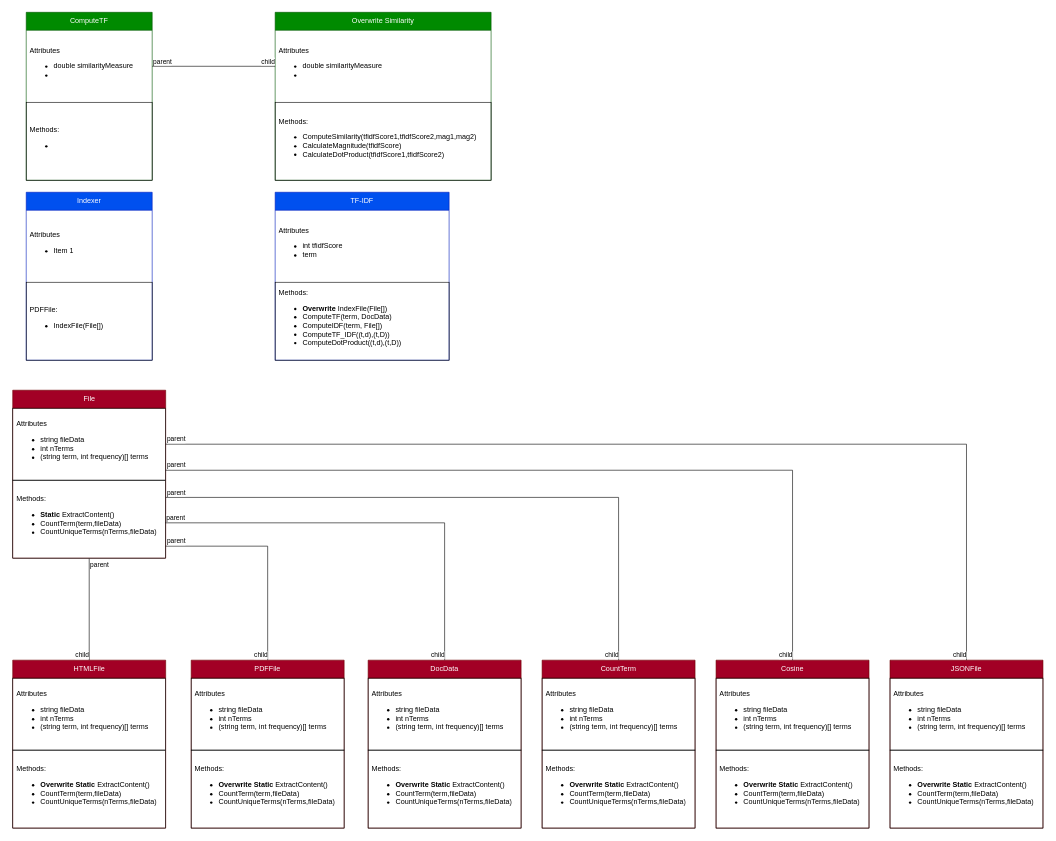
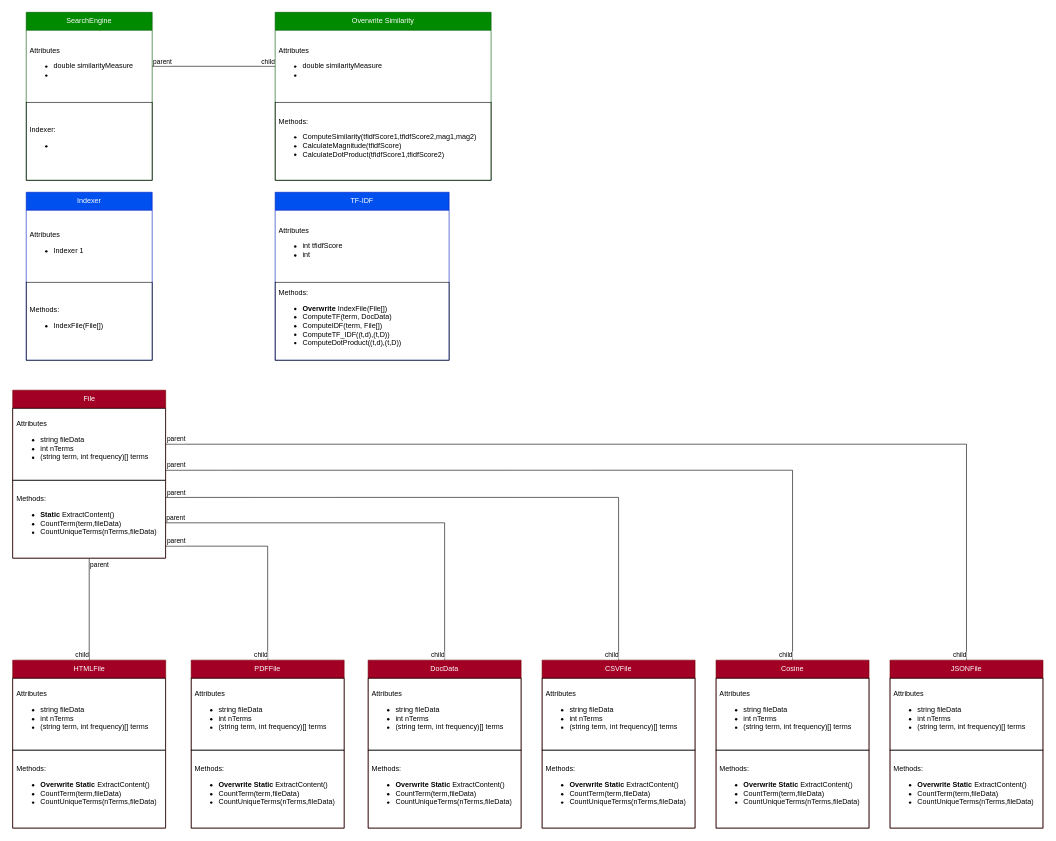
(89, 21) -> (89, 21)
(45, 141) -> (45, 141)
(49, 246) -> (49, 246)
(304, 246) -> (304, 246)
(60, 321) -> (60, 321)
(619, 669) -> (619, 669)
